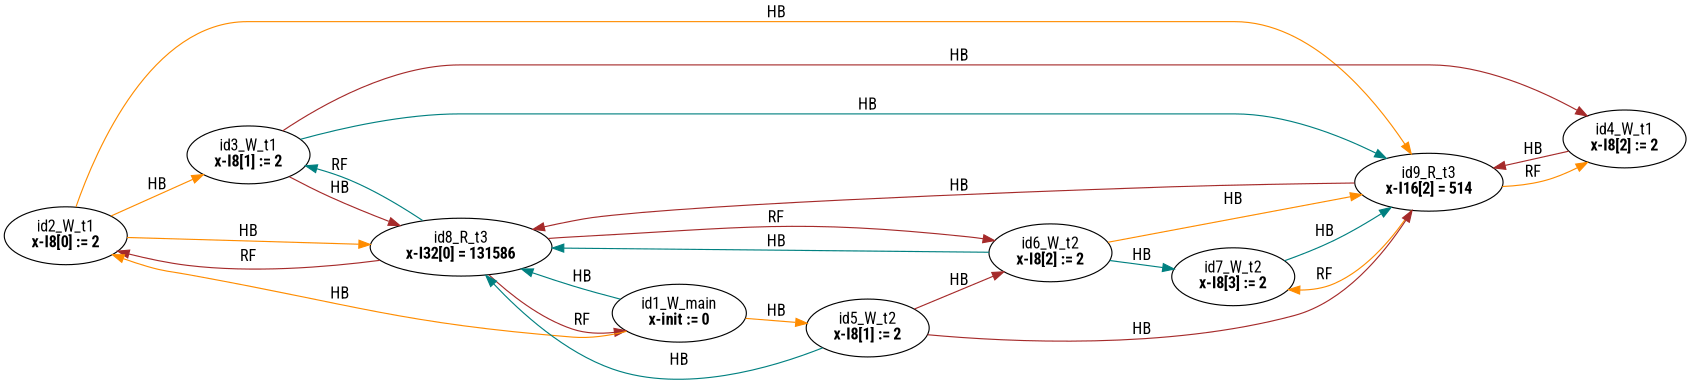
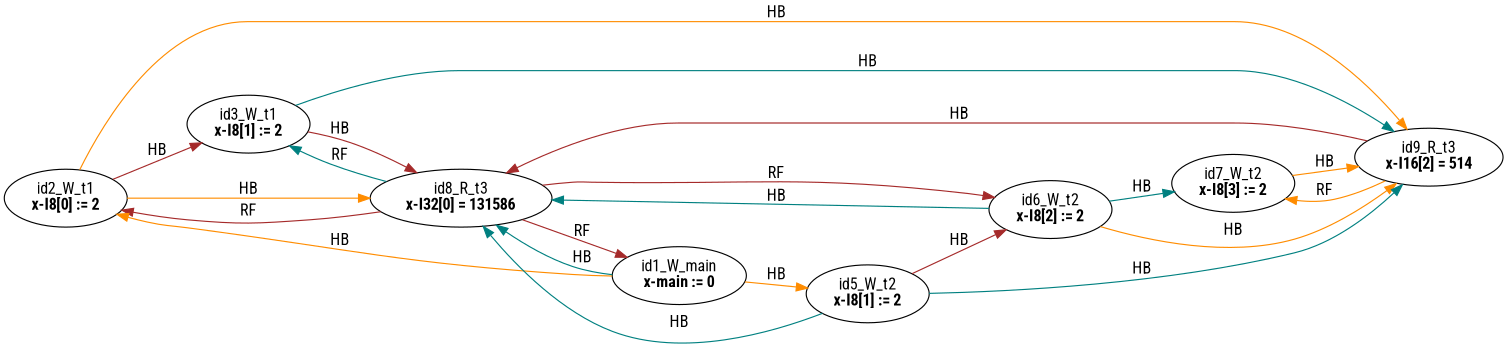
(1625, 139) -> none
(152, 198) -> (152, 163)
(1334, 240) -> (1320, 172)
(679, 320) -> (679, 282)
(1186, 335) -> (1171, 275)
